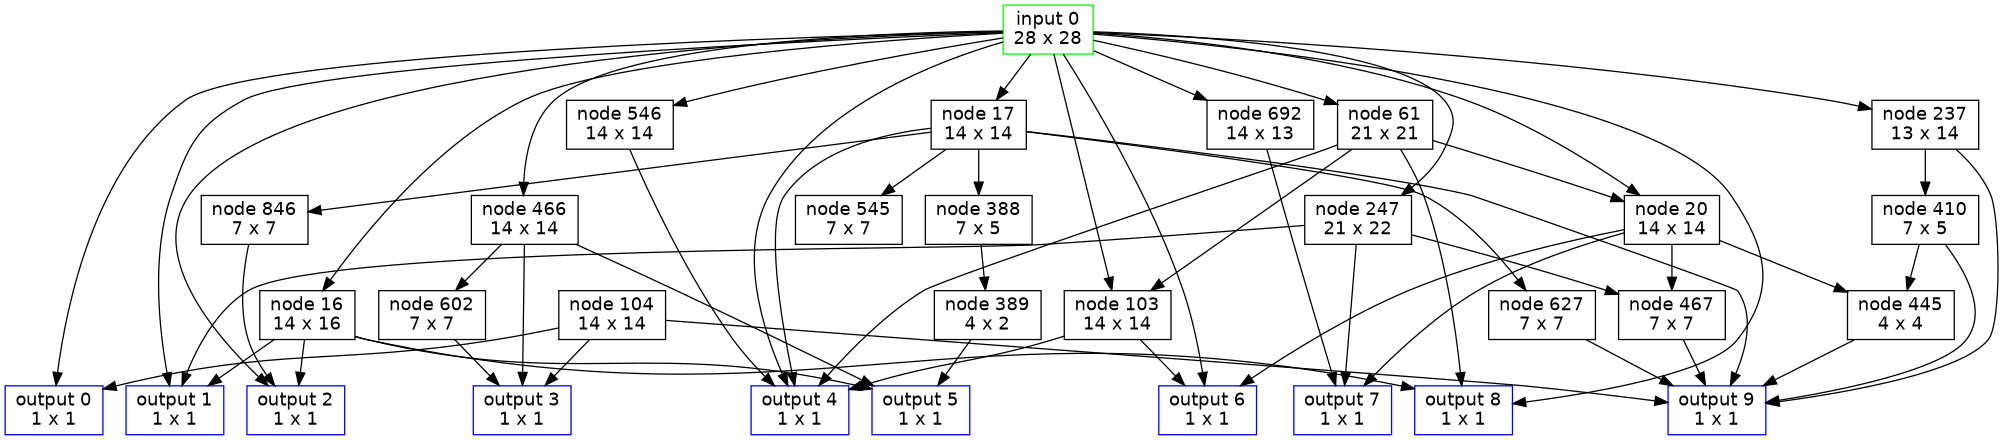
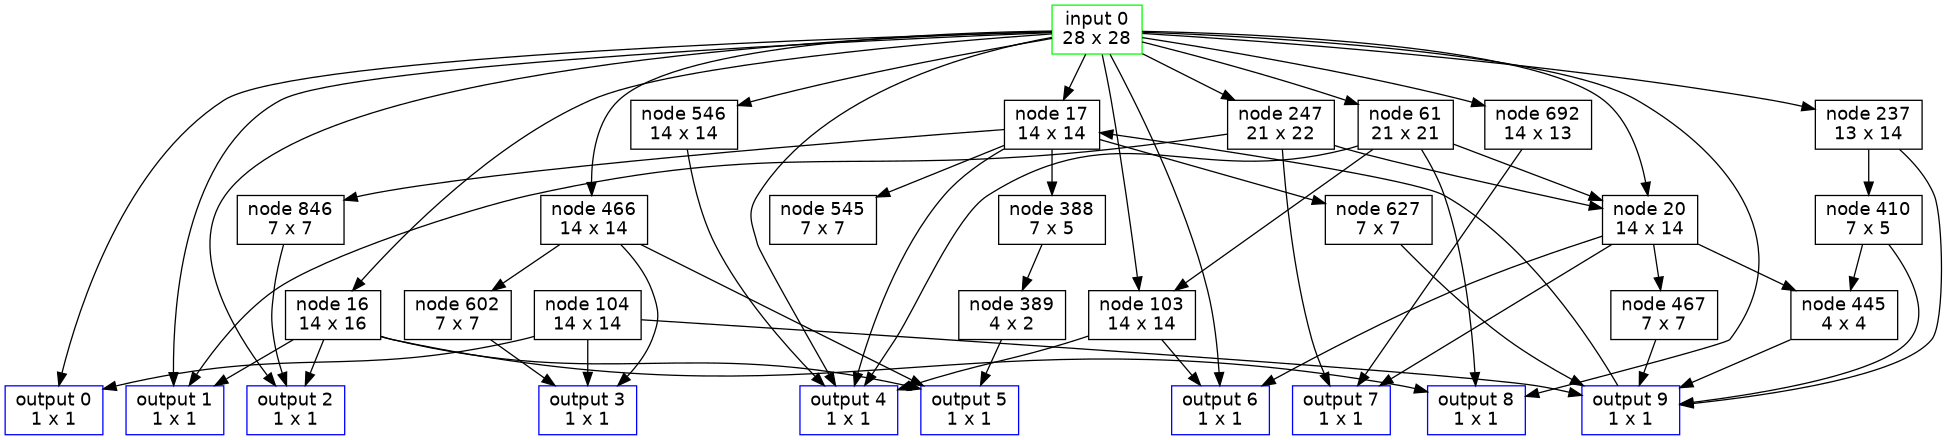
(1432, 187) -> (1408, 184)
(1485, 255) -> (1461, 177)
